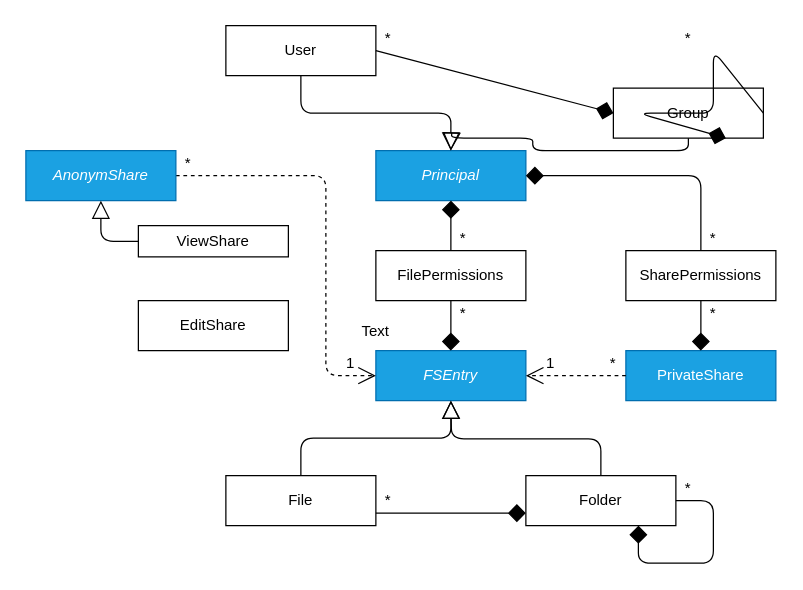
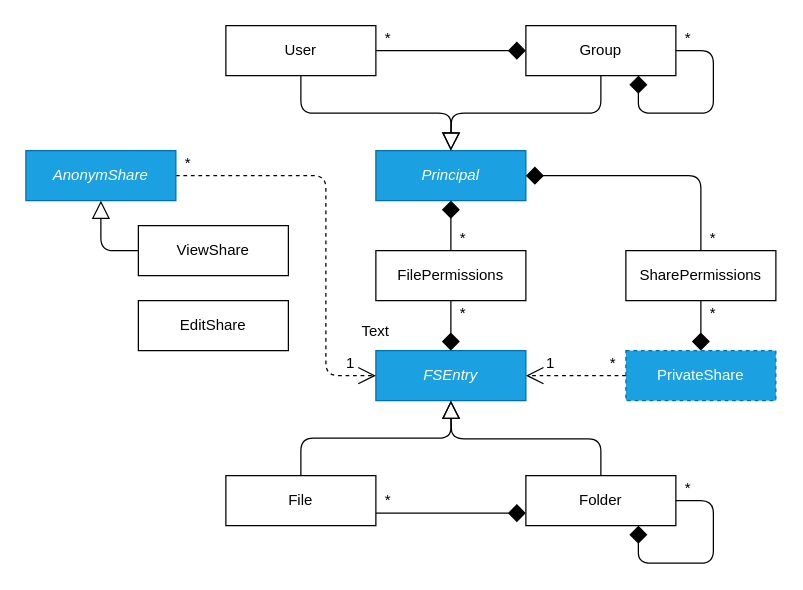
(688, 113) -> (601, 51)
(213, 241) -> (213, 251)
(701, 376) -> (701, 376)
